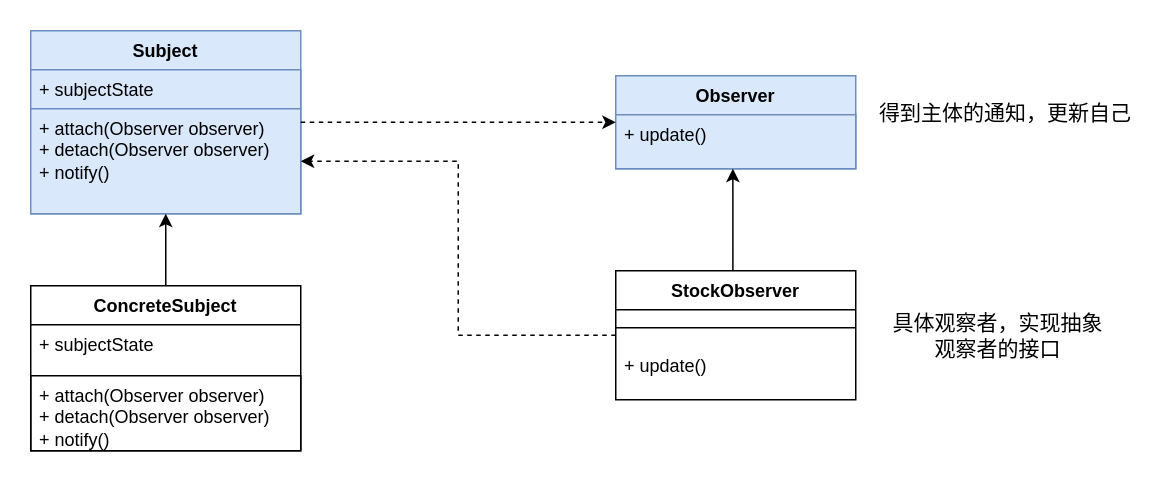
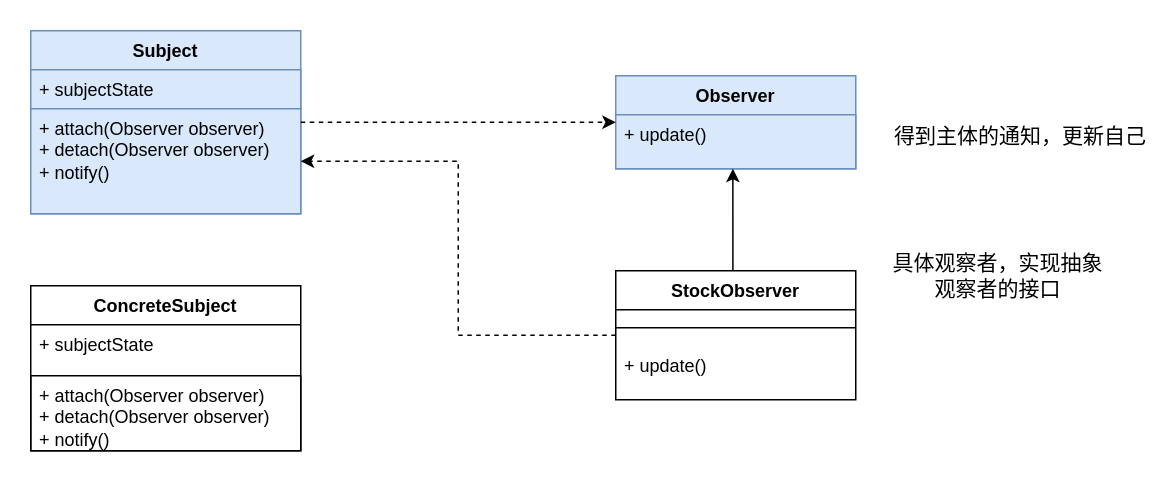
(1006, 113) -> (1021, 136)
(166, 255) -> none
(998, 335) -> (998, 275)
